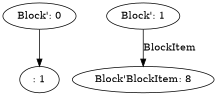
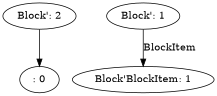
(39, 16) -> (39, 16)
(39, 80) -> (39, 80)
(143, 80) -> (143, 80)
